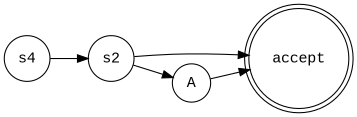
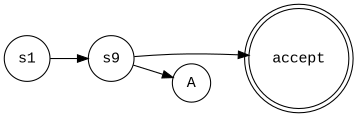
(27, 59) -> (27, 59)
(111, 59) -> (111, 59)
(225, 75) -> none
